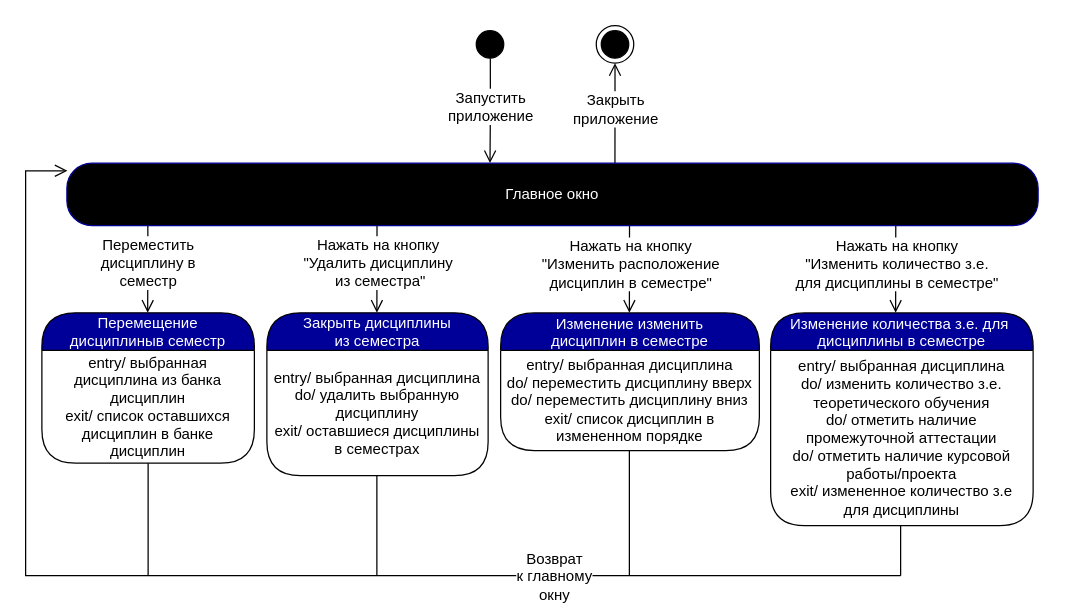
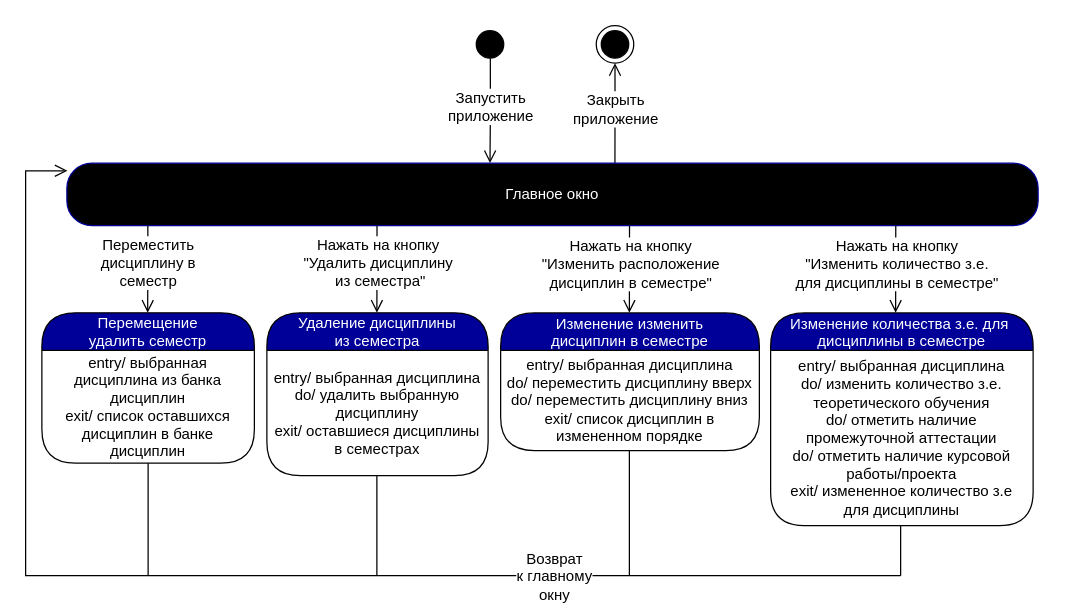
(148, 323) -> (148, 323)
(377, 323) -> (377, 323)
